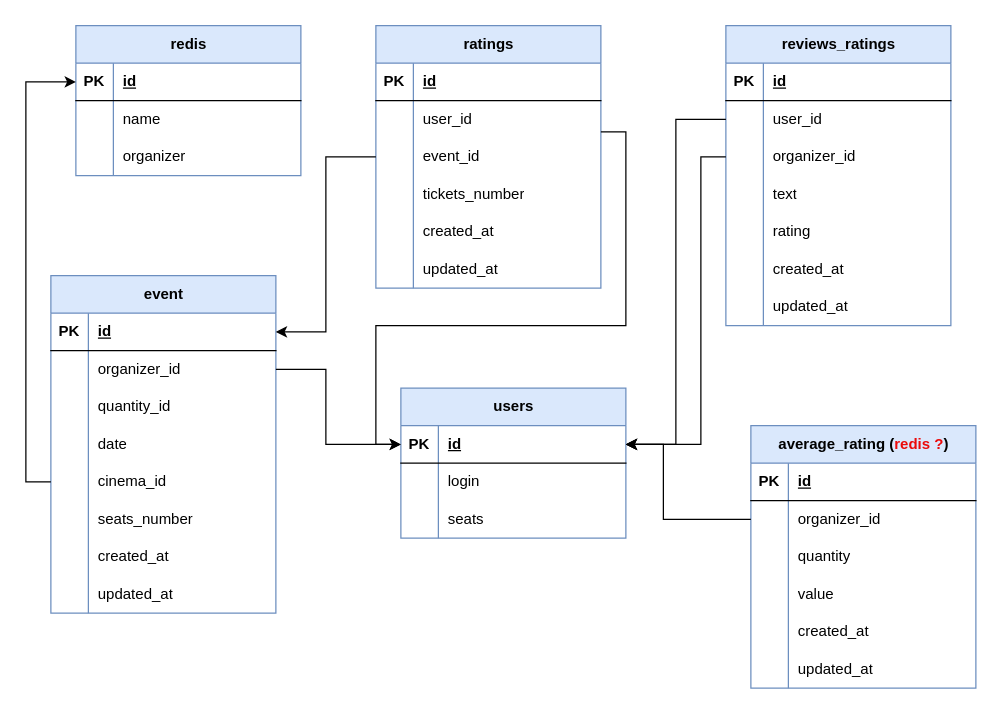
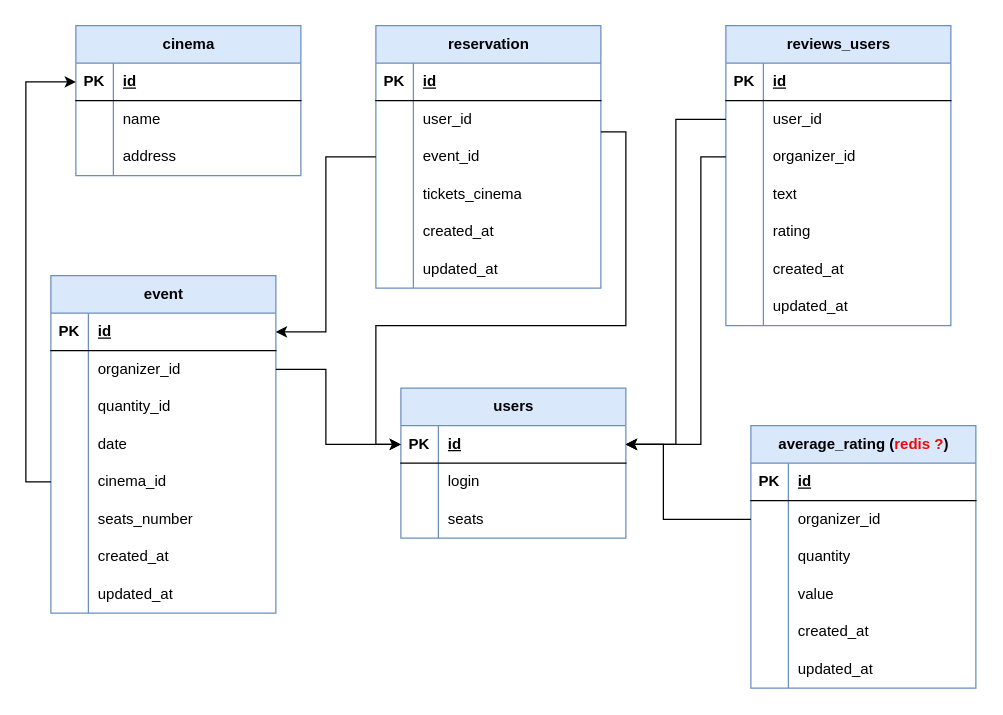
(189, 44) -> (189, 44)
(489, 44) -> (489, 44)
(839, 44) -> (839, 44)
(159, 157) -> (153, 157)
(480, 194) -> (478, 194)
